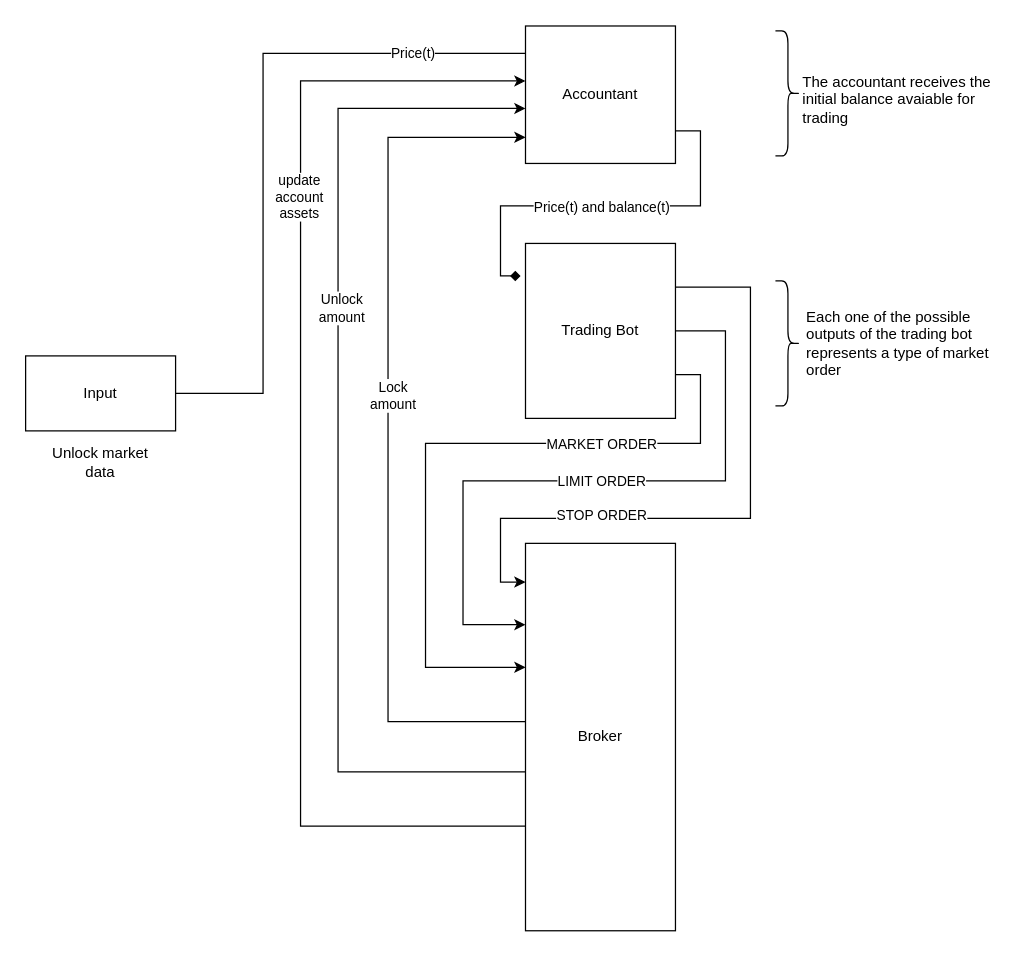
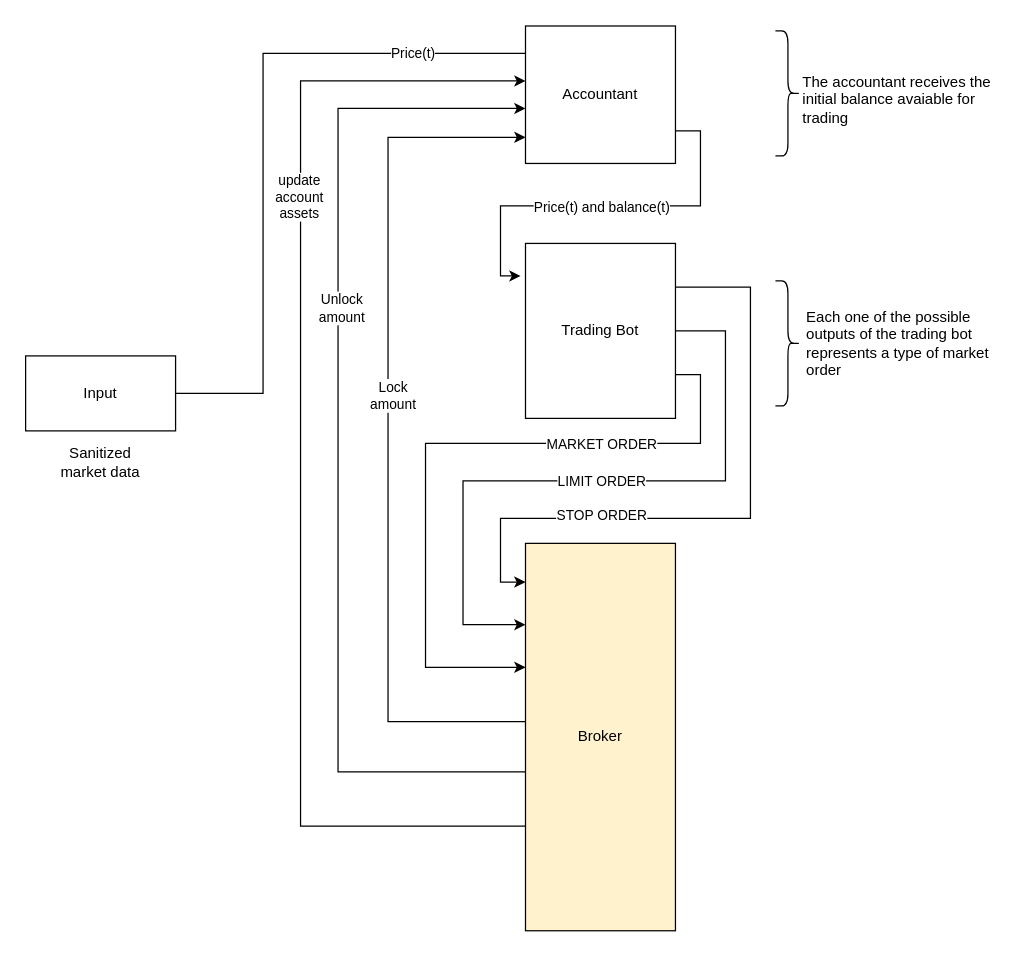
(510, 276) -> (511, 276)
(101, 462) -> (101, 462)
(601, 737) -> (601, 737)
